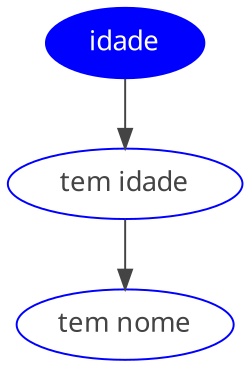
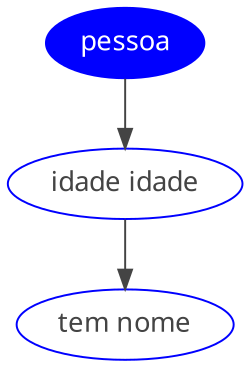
(125, 43) -> (125, 43)
(125, 184) -> (125, 184)
